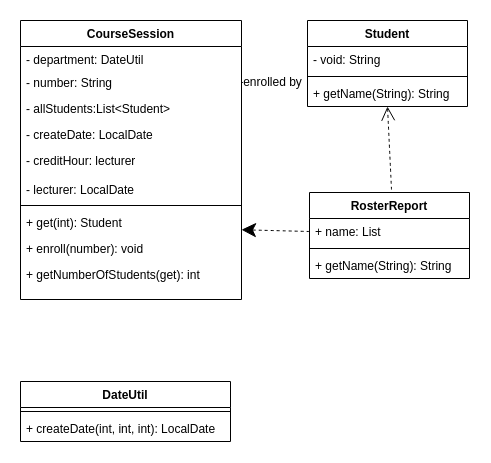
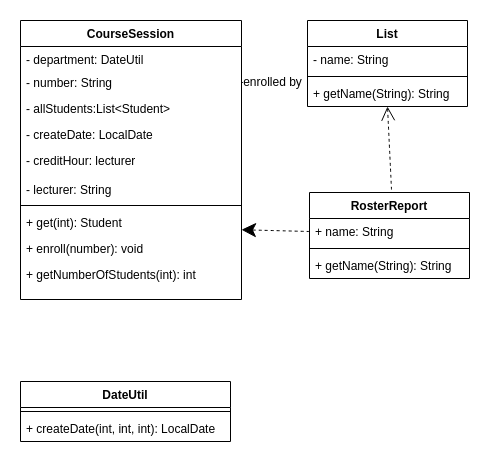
(388, 35) -> (388, 35)
(353, 61) -> (354, 61)
(89, 191) -> (79, 191)
(350, 233) -> (356, 233)
(124, 276) -> (123, 276)
